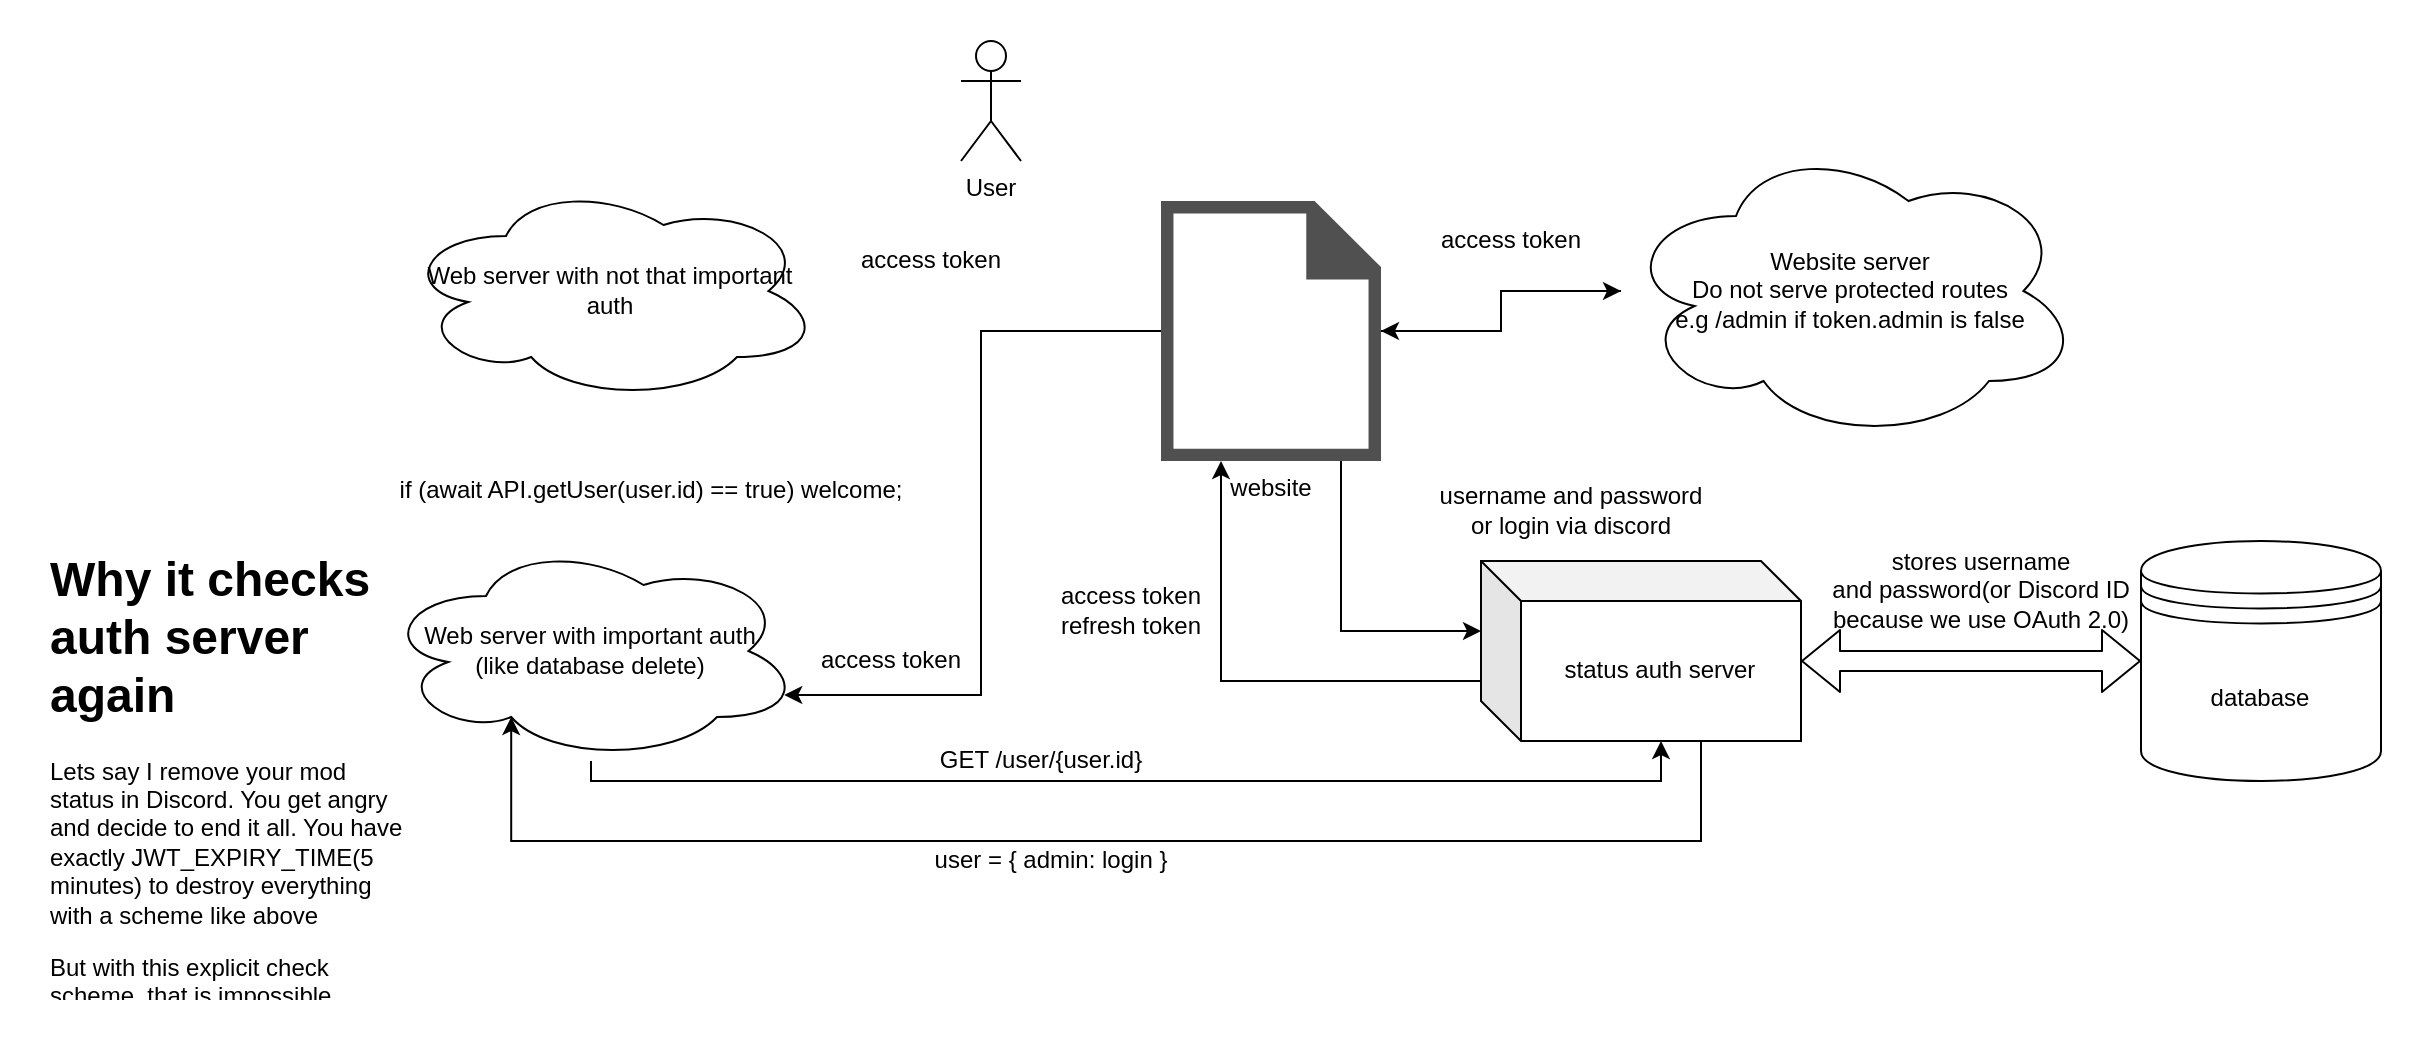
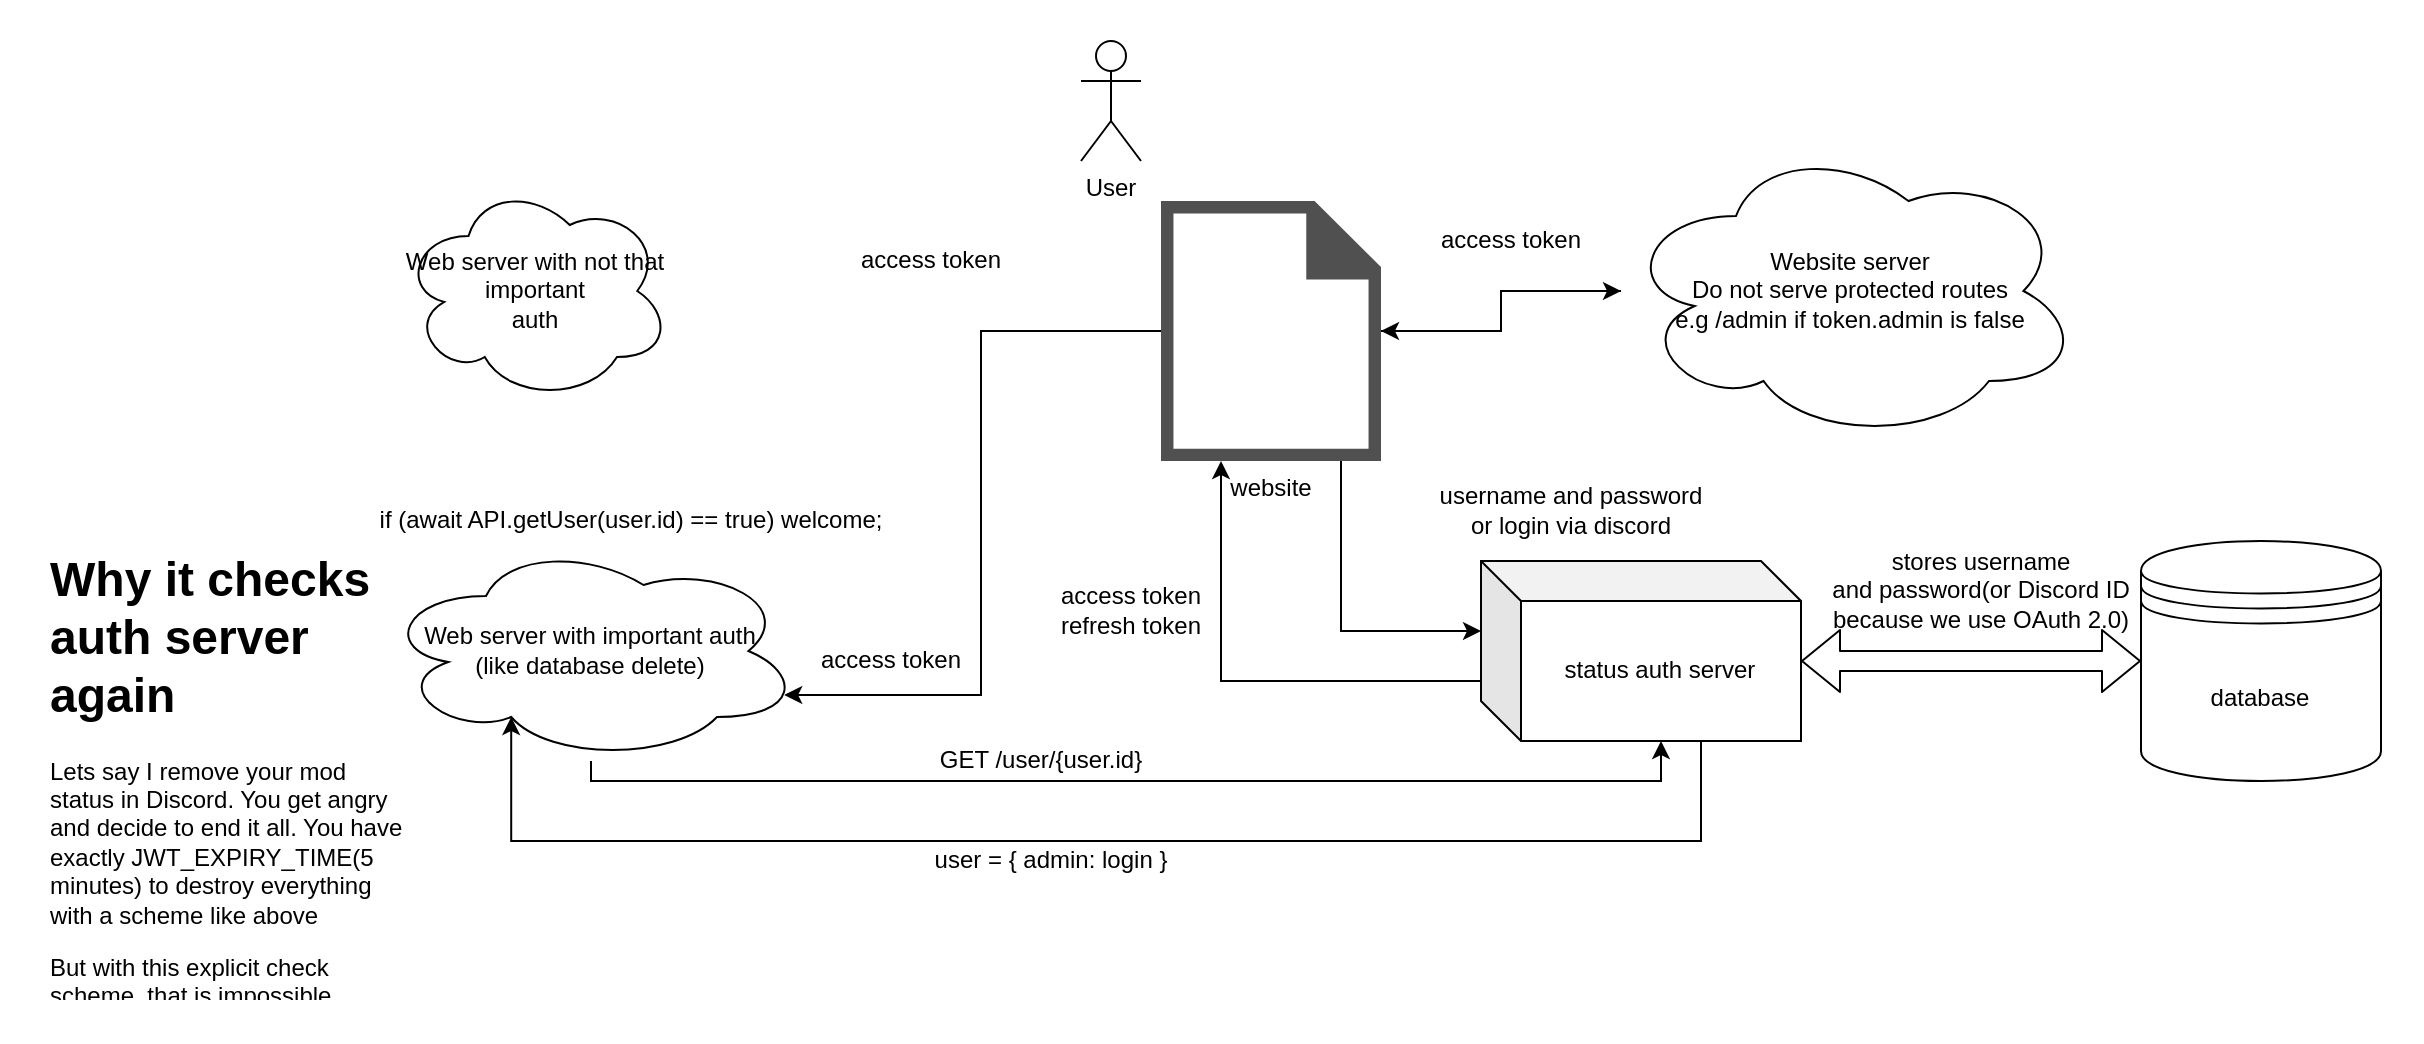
(991, 101) -> (1111, 101)
(611, 291) -> (536, 291)
(651, 491) -> (631, 521)
